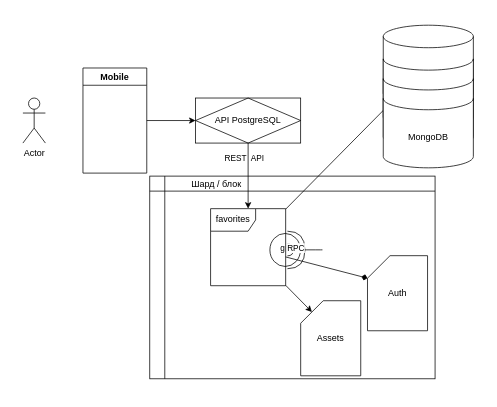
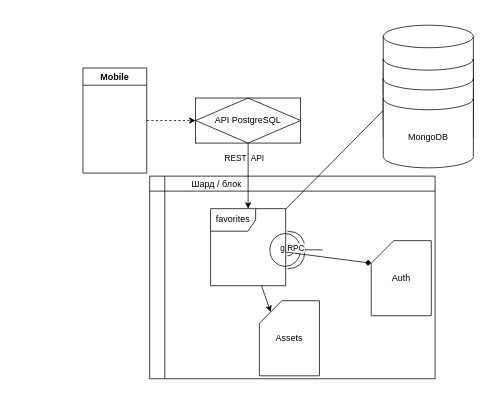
(34, 120) -> none
(167, 120) -> (167, 120)
(397, 293) -> (401, 278)
(330, 338) -> (289, 338)
